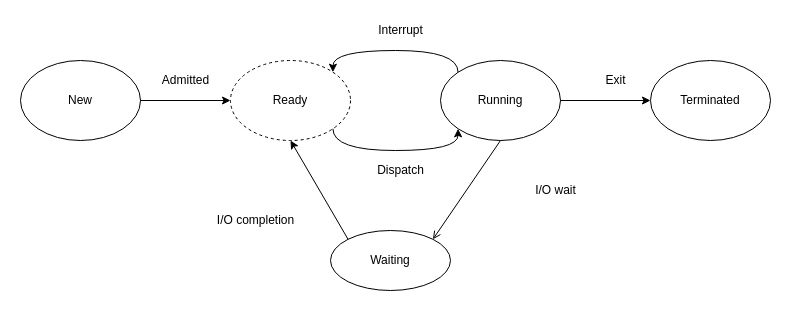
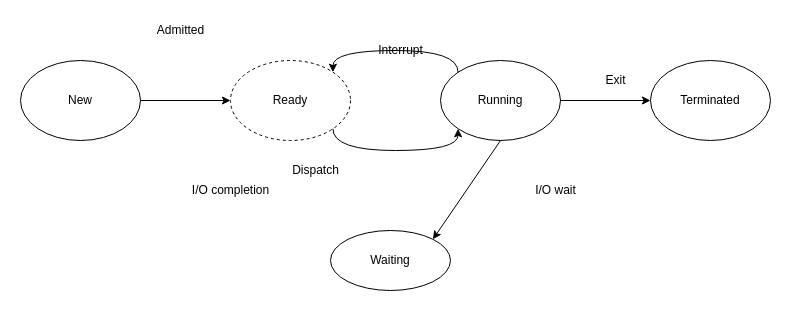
(401, 31) -> (401, 51)
(186, 81) -> (181, 31)
(401, 171) -> (316, 171)
(321, 193) -> none
(256, 221) -> (231, 191)
(436, 234) -> (438, 232)
